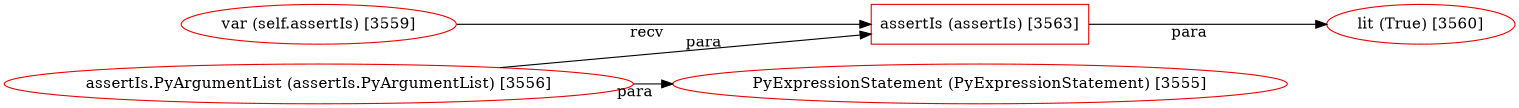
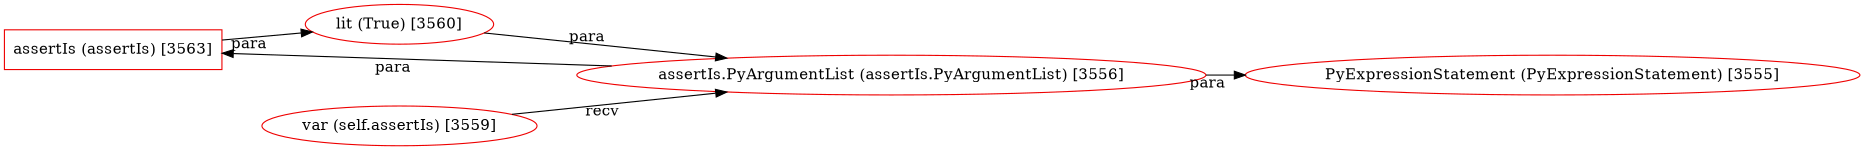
(658, 24) -> (614, 104)
none -> (600, 45)
